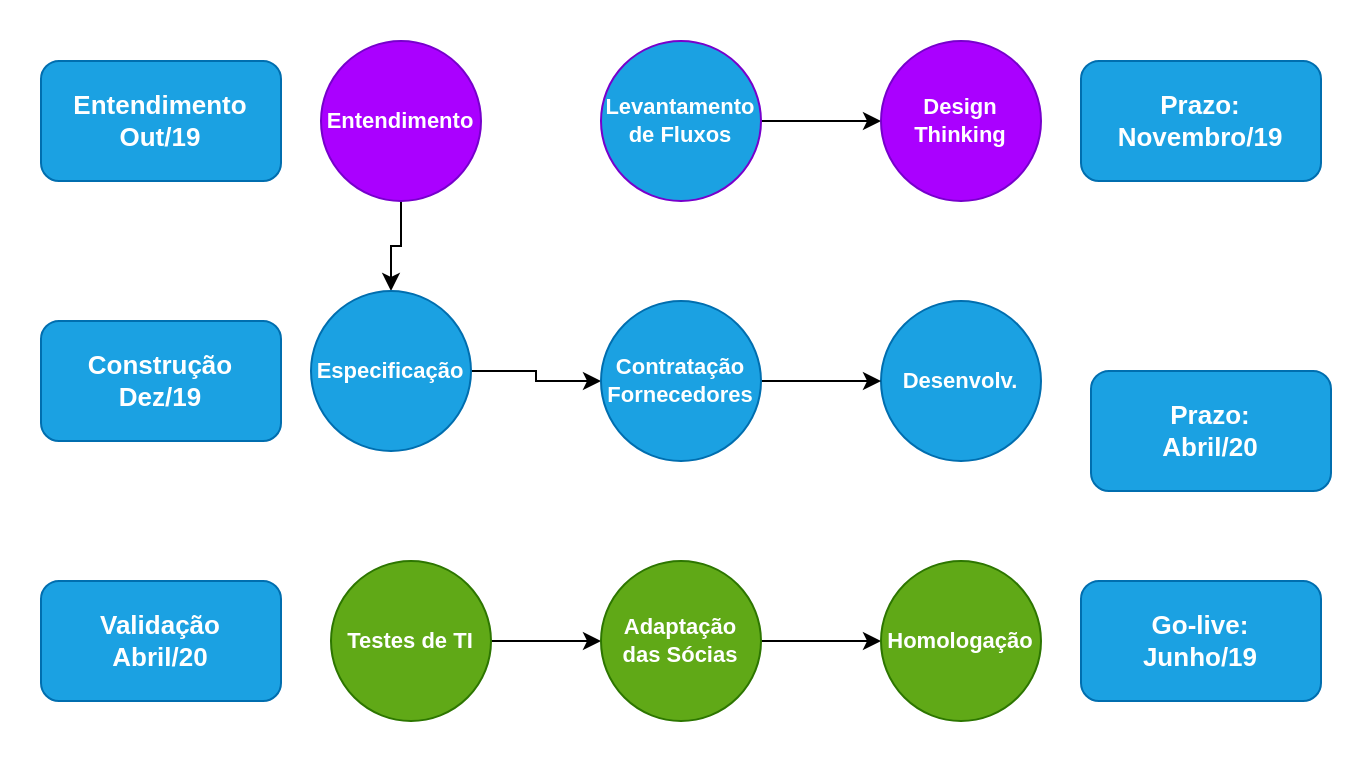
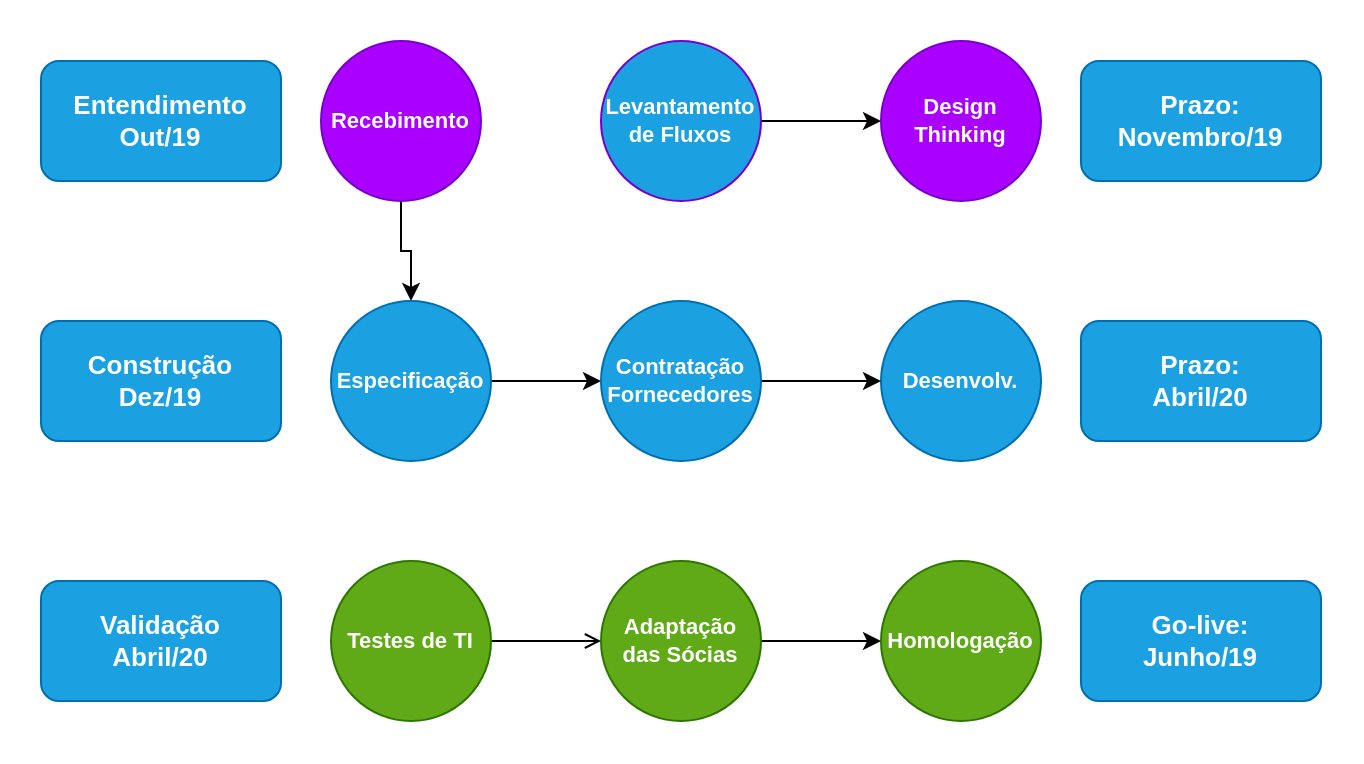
(401, 121) -> (401, 121)
(391, 371) -> (411, 381)
(1211, 431) -> (1201, 381)
(586, 641) -> (588, 641)
